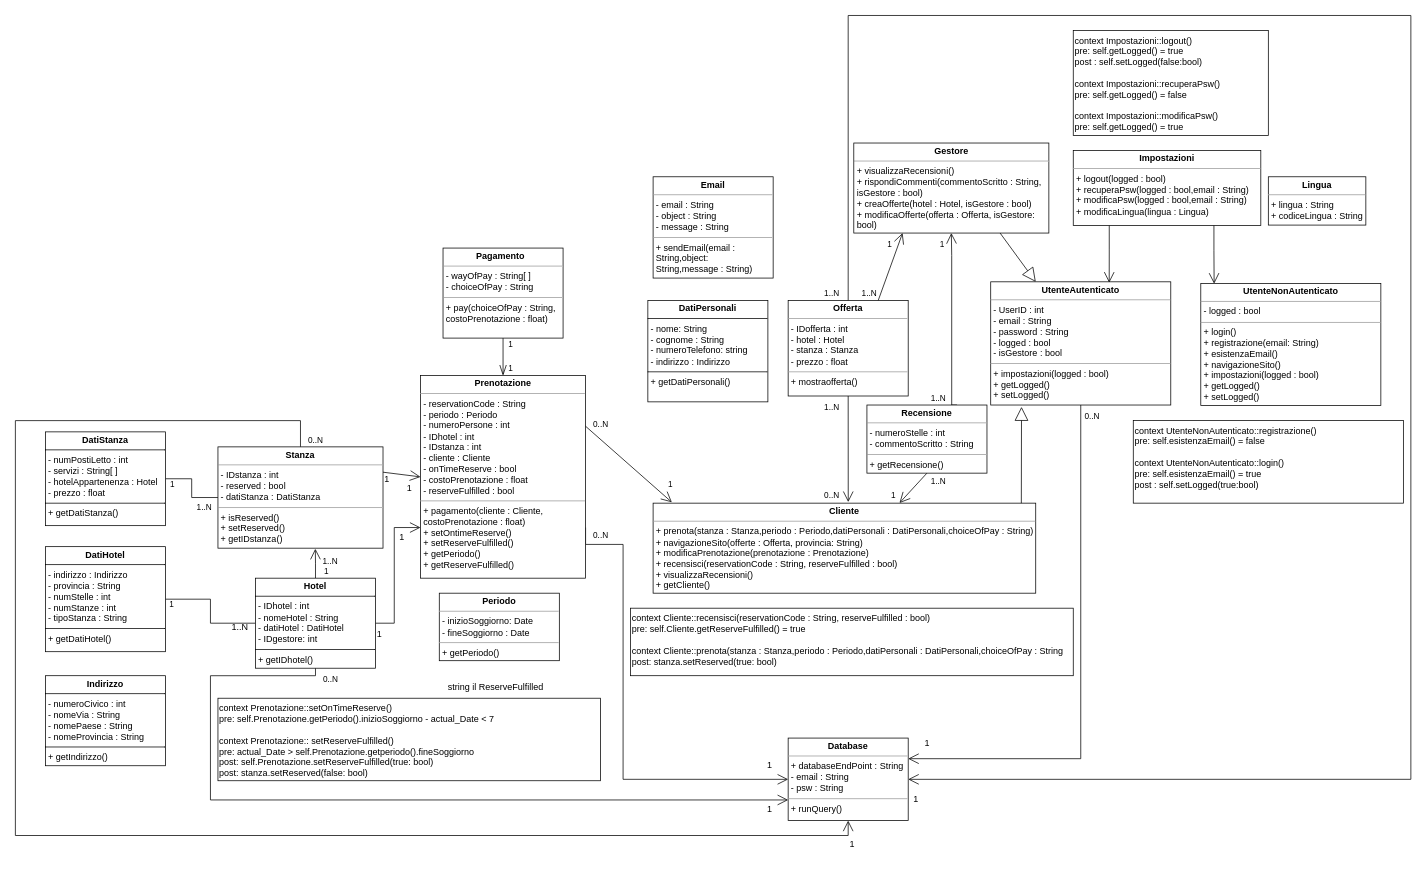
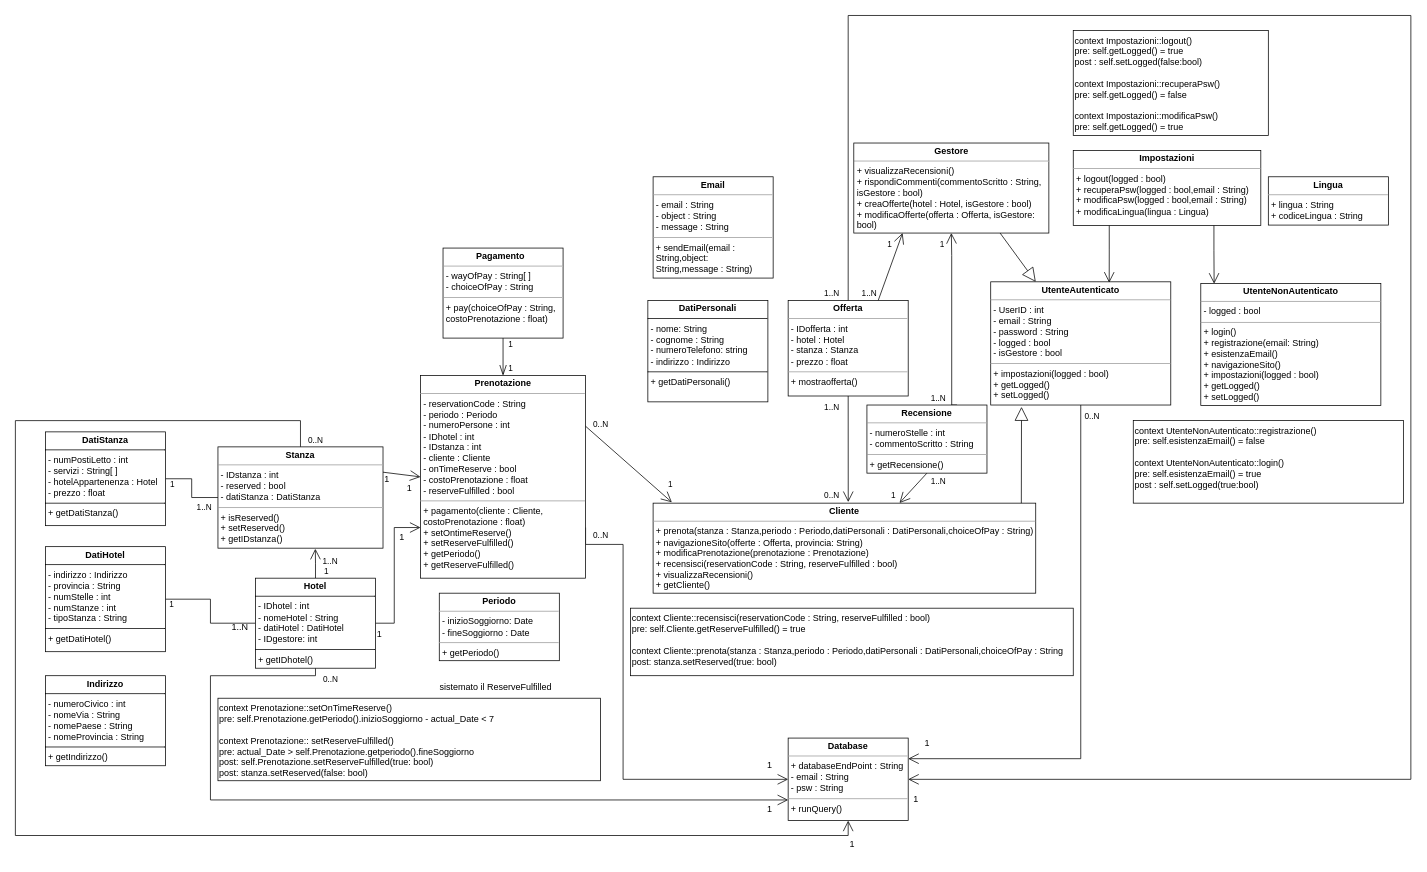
(1317, 201) -> (1328, 201)
(496, 687) -> (496, 687)
